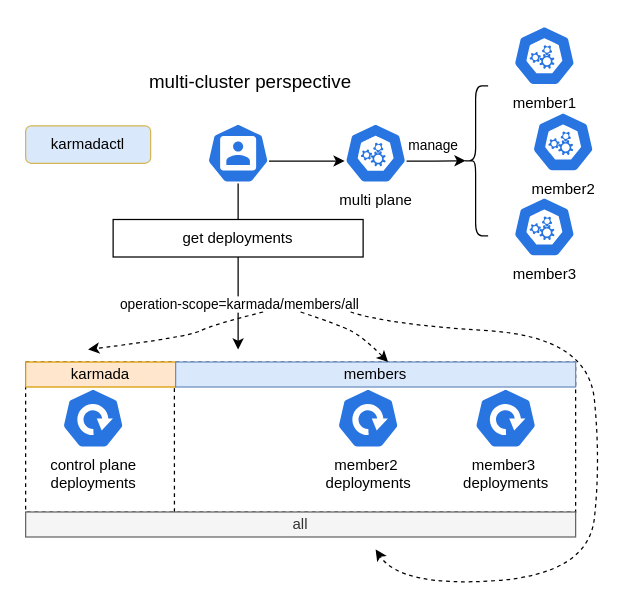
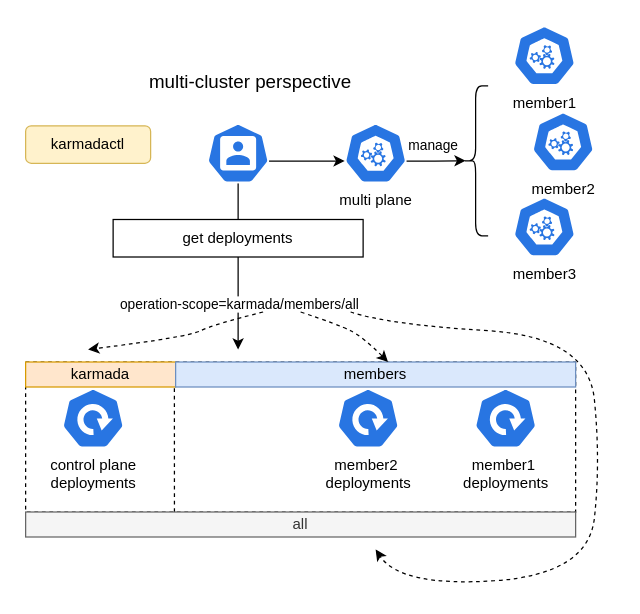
(88, 144) -> (88, 144)
(506, 475) -> (506, 475)
